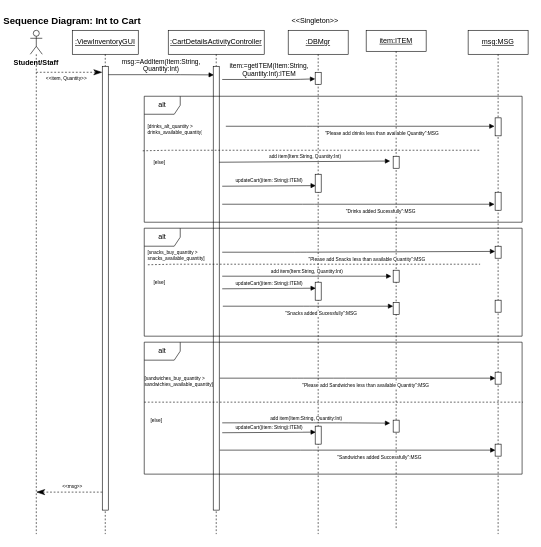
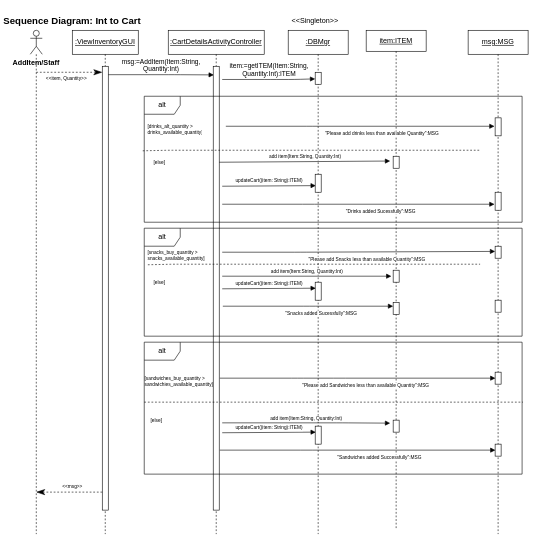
(36, 62) -> (36, 62)
